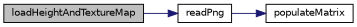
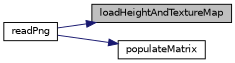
(156, 13) -> (72, 26)
